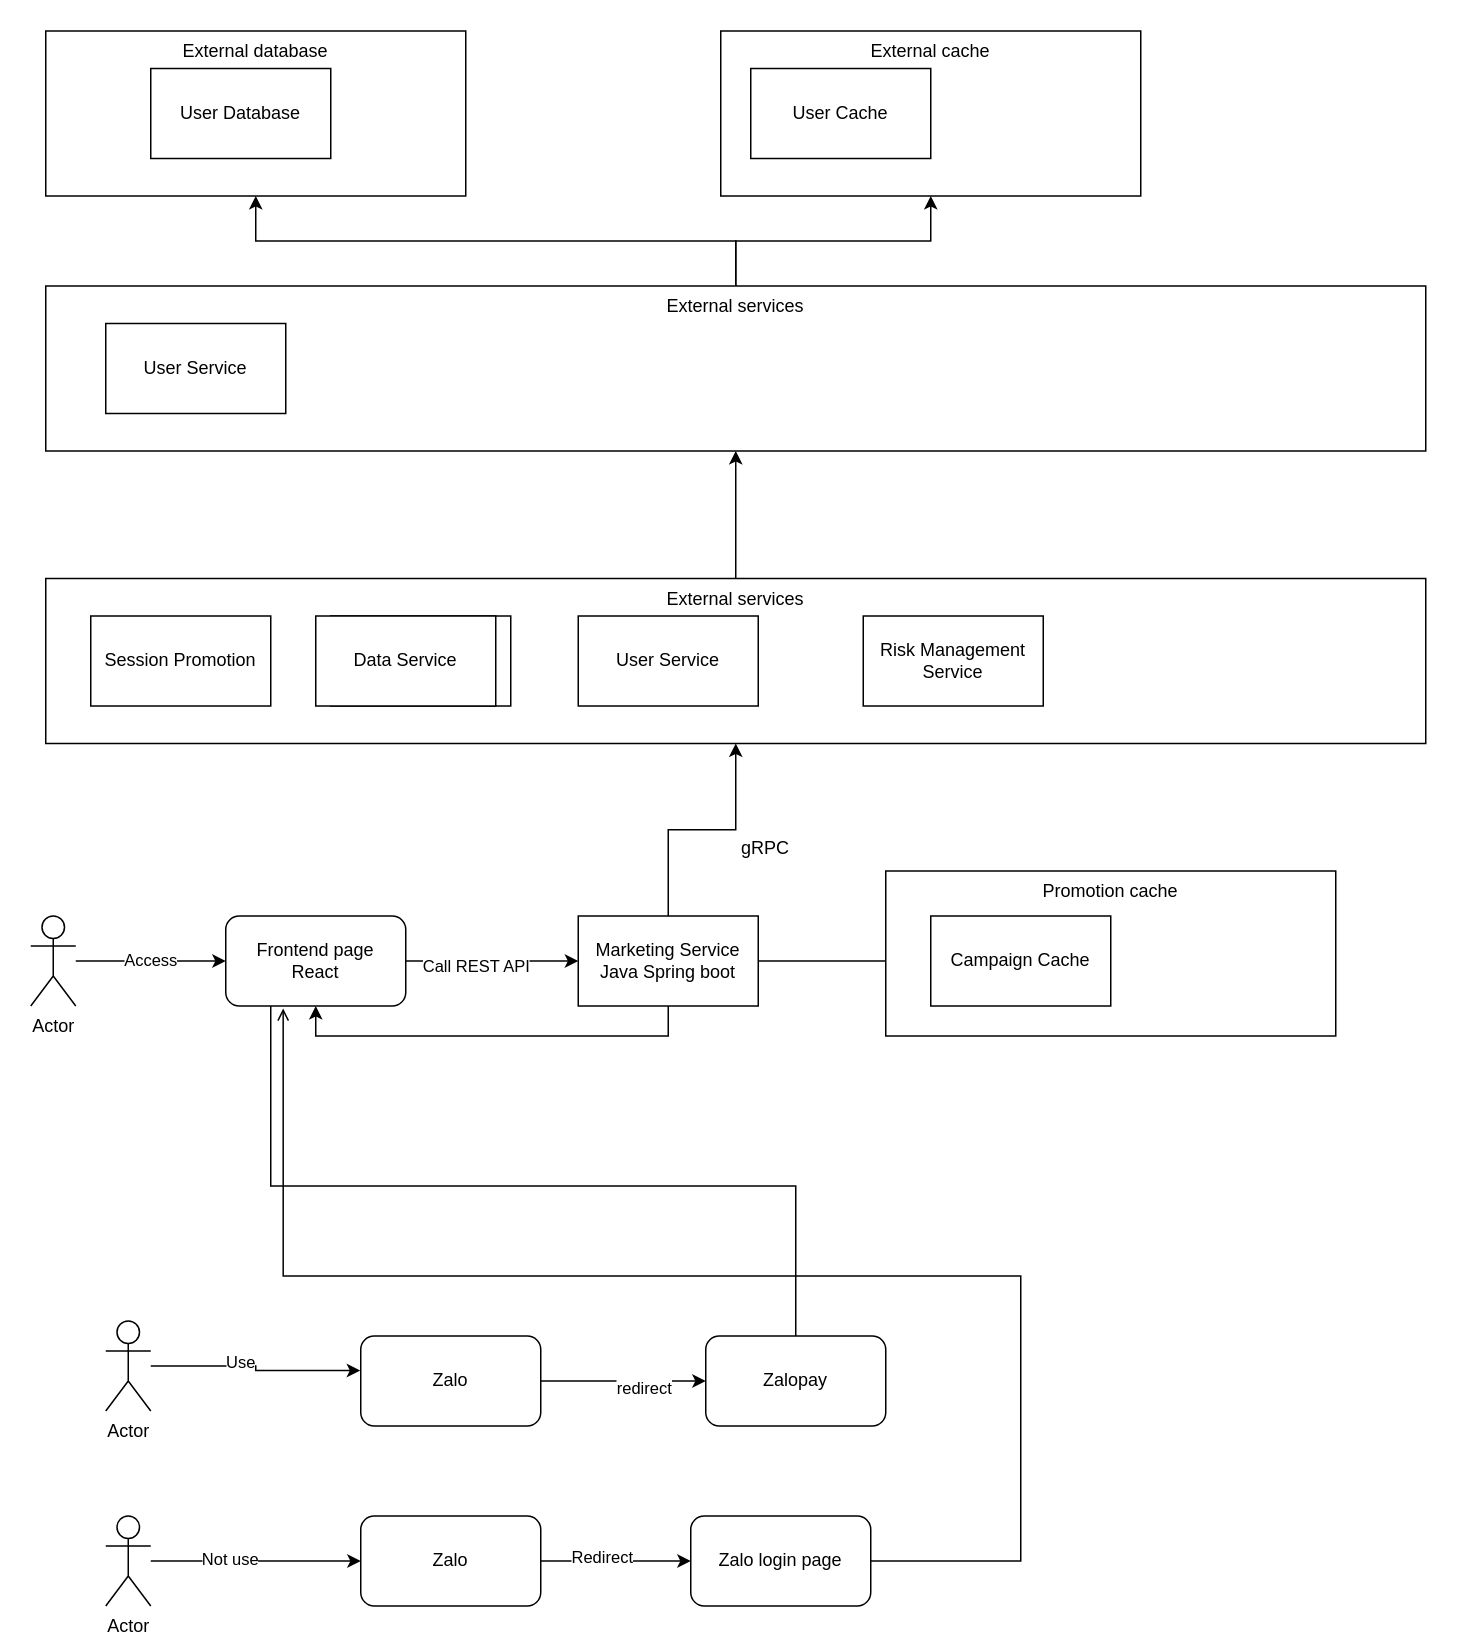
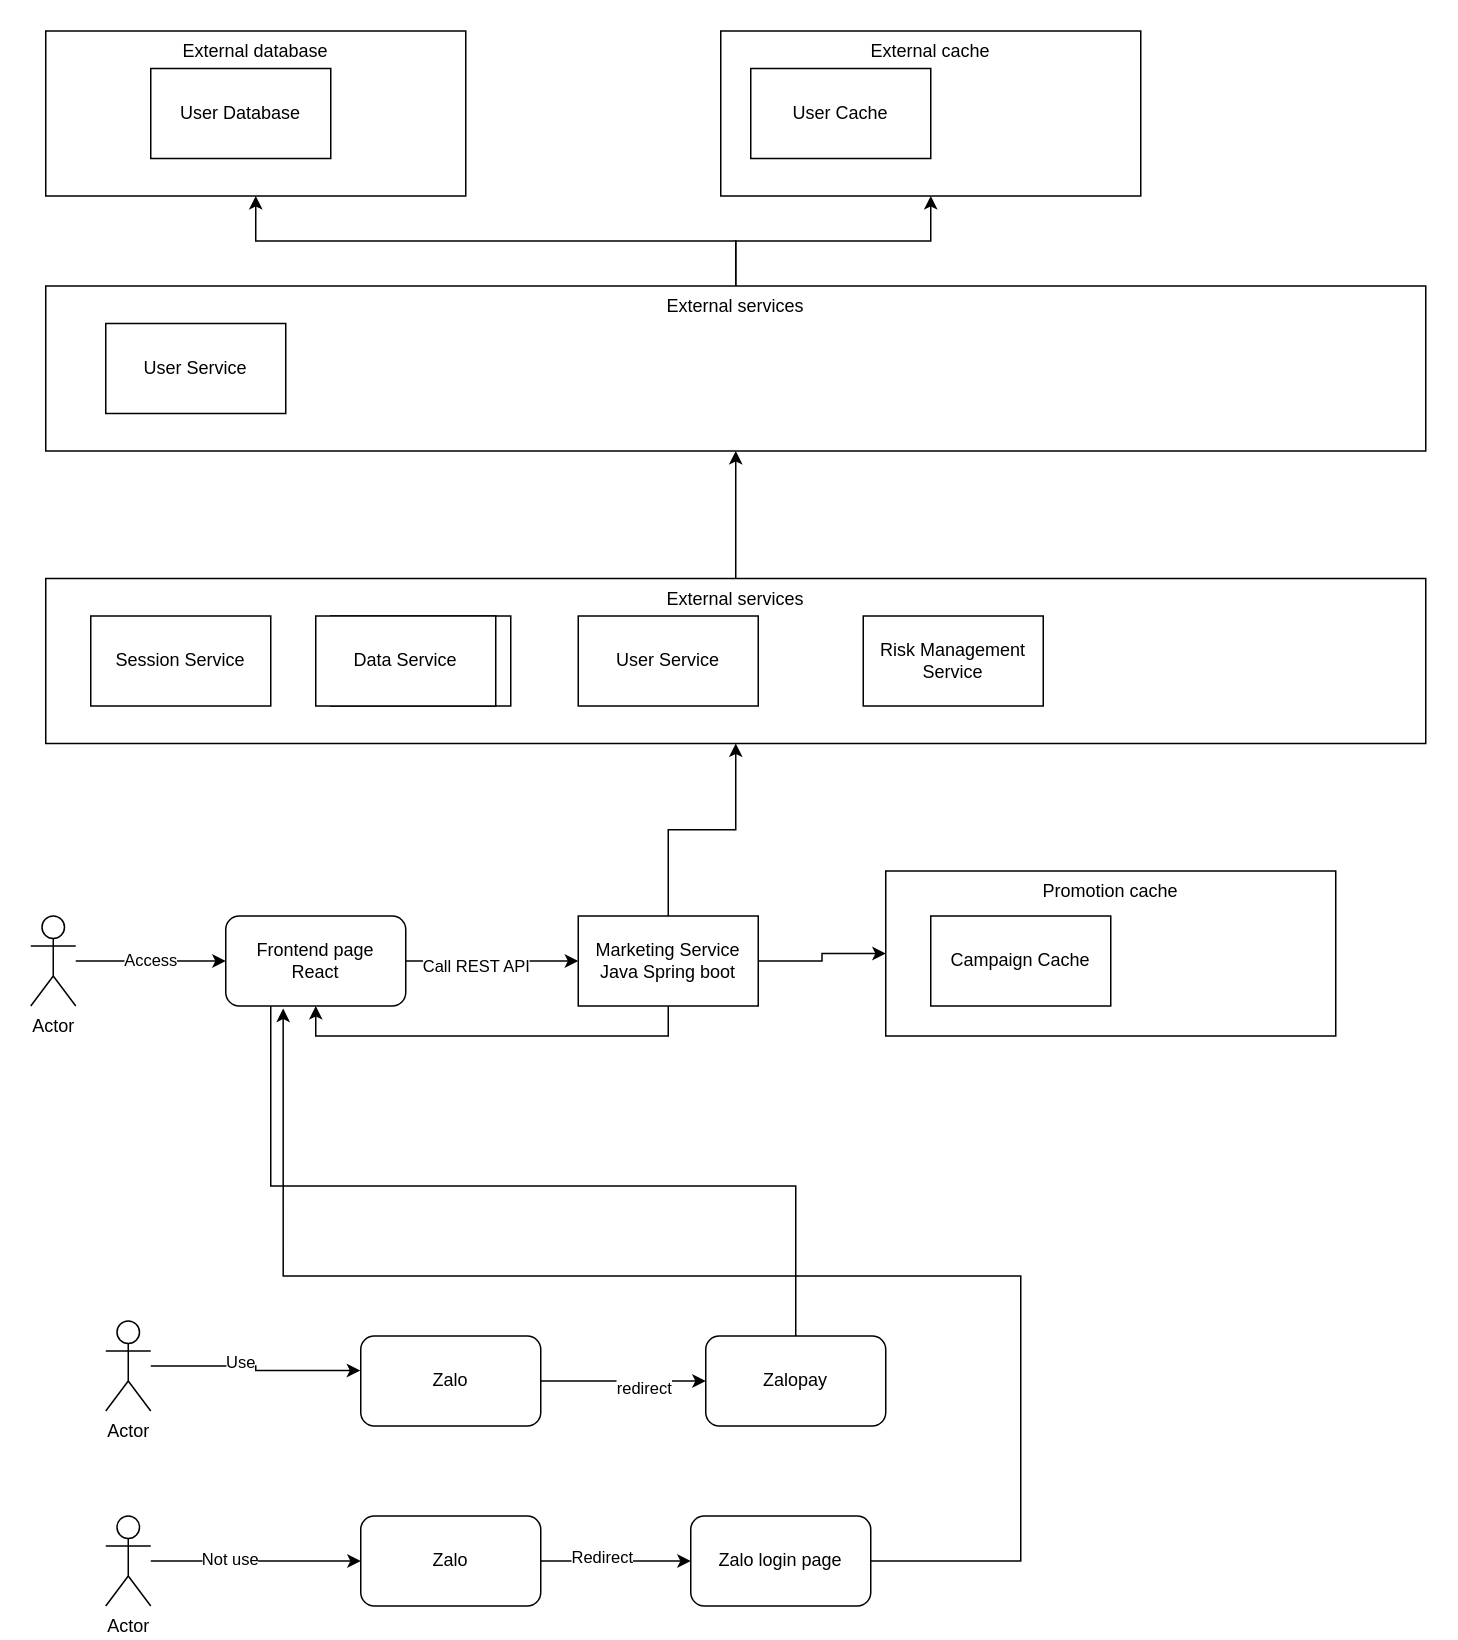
(181, 661) -> (181, 661)
(766, 848) -> none
(852, 961) -> (844, 953)
(283, 1017) -> (283, 1020)
